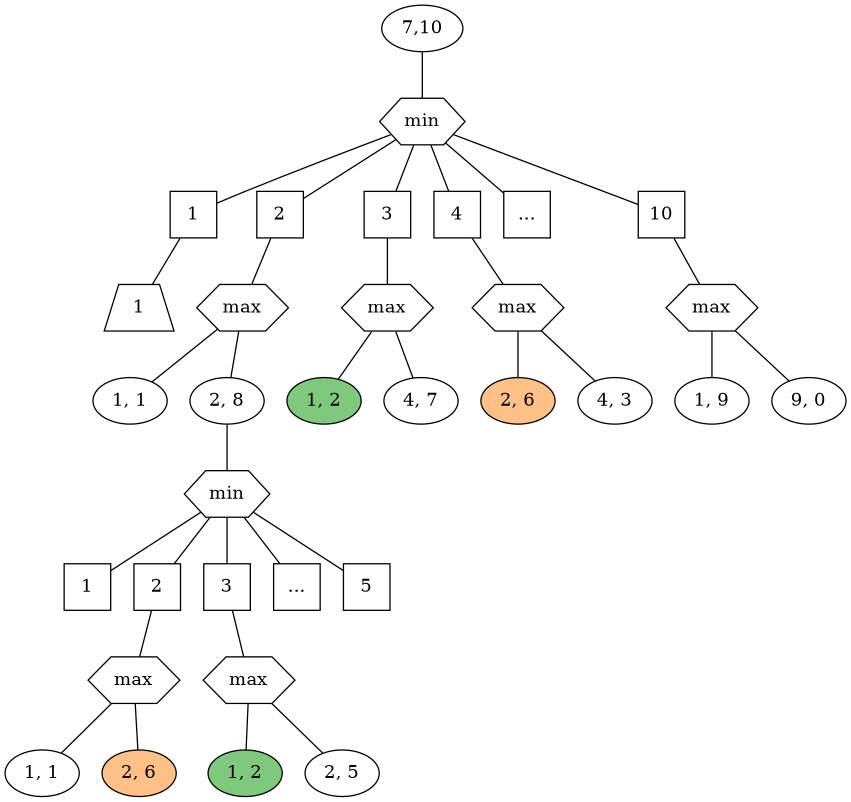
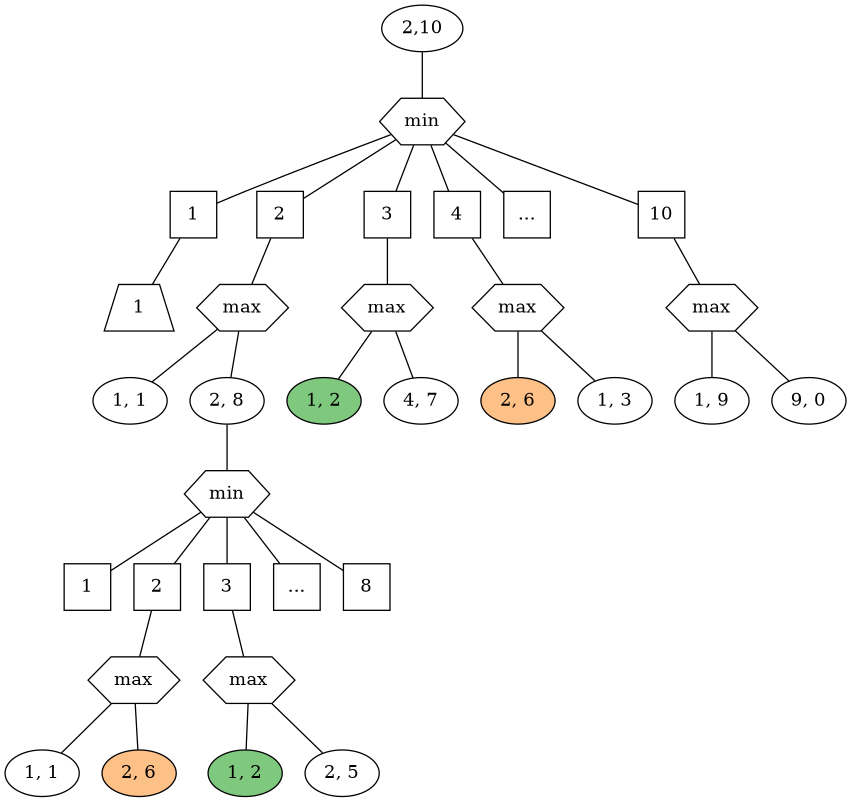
(422, 28) -> (422, 28)
(615, 401) -> (615, 401)
(367, 587) -> (367, 587)
